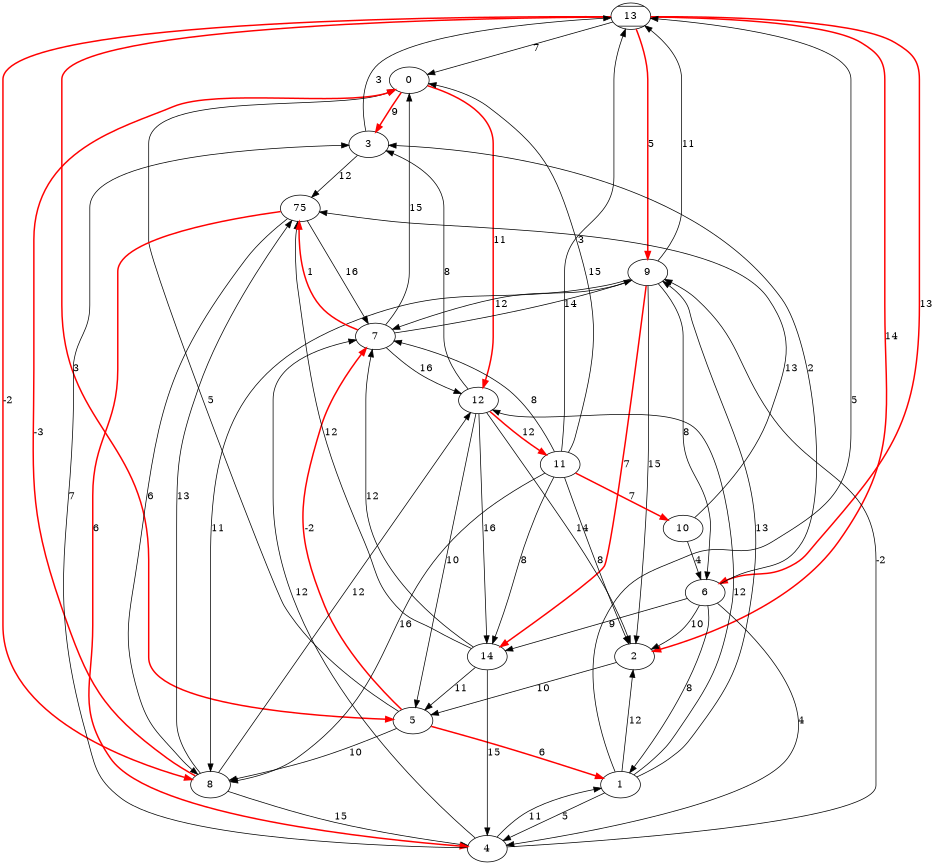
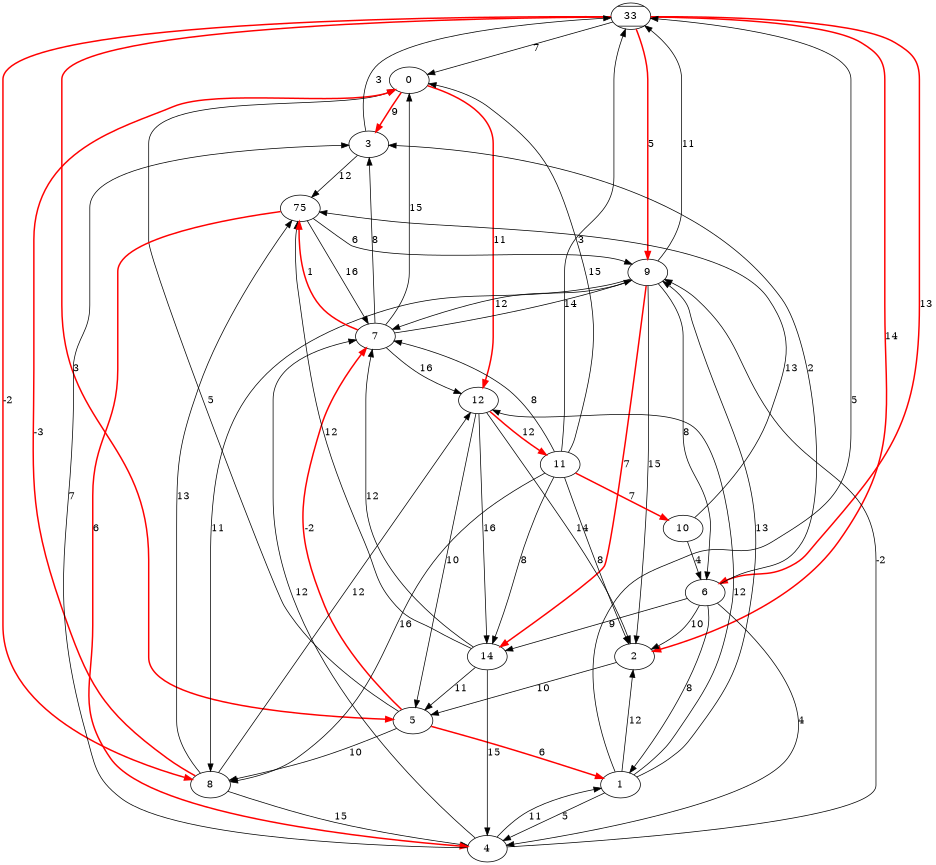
(631, 16) -> (631, 16)
(444, 262) -> (372, 244)
(149, 484) -> (465, 255)
